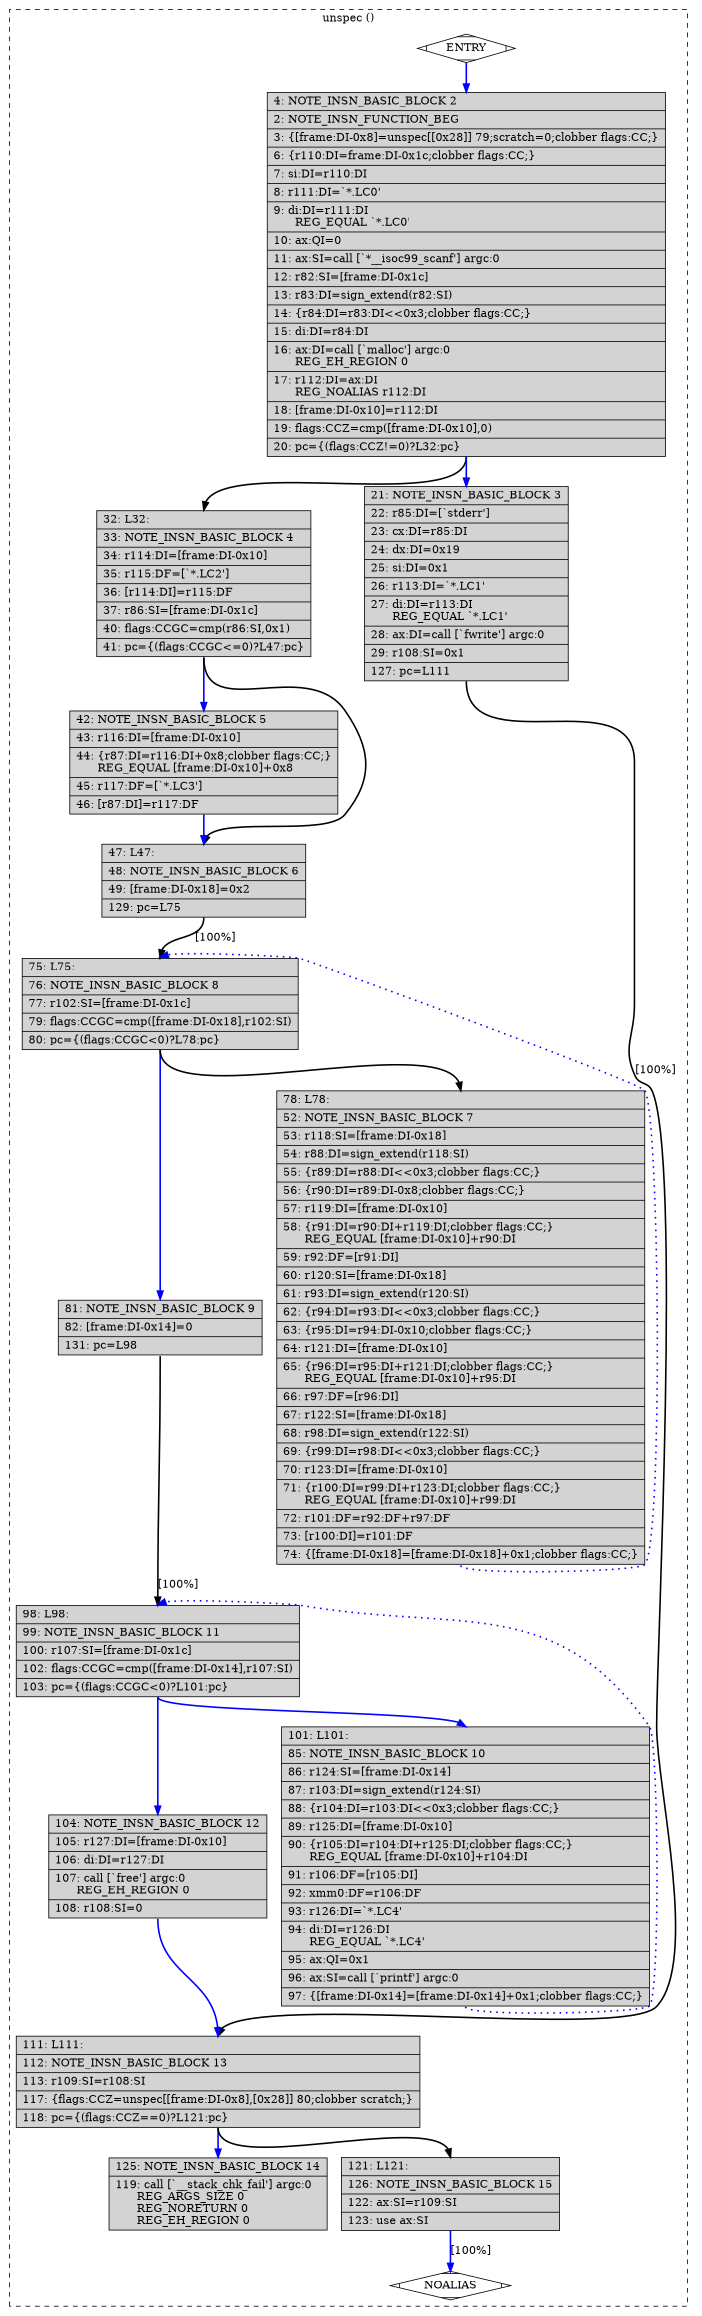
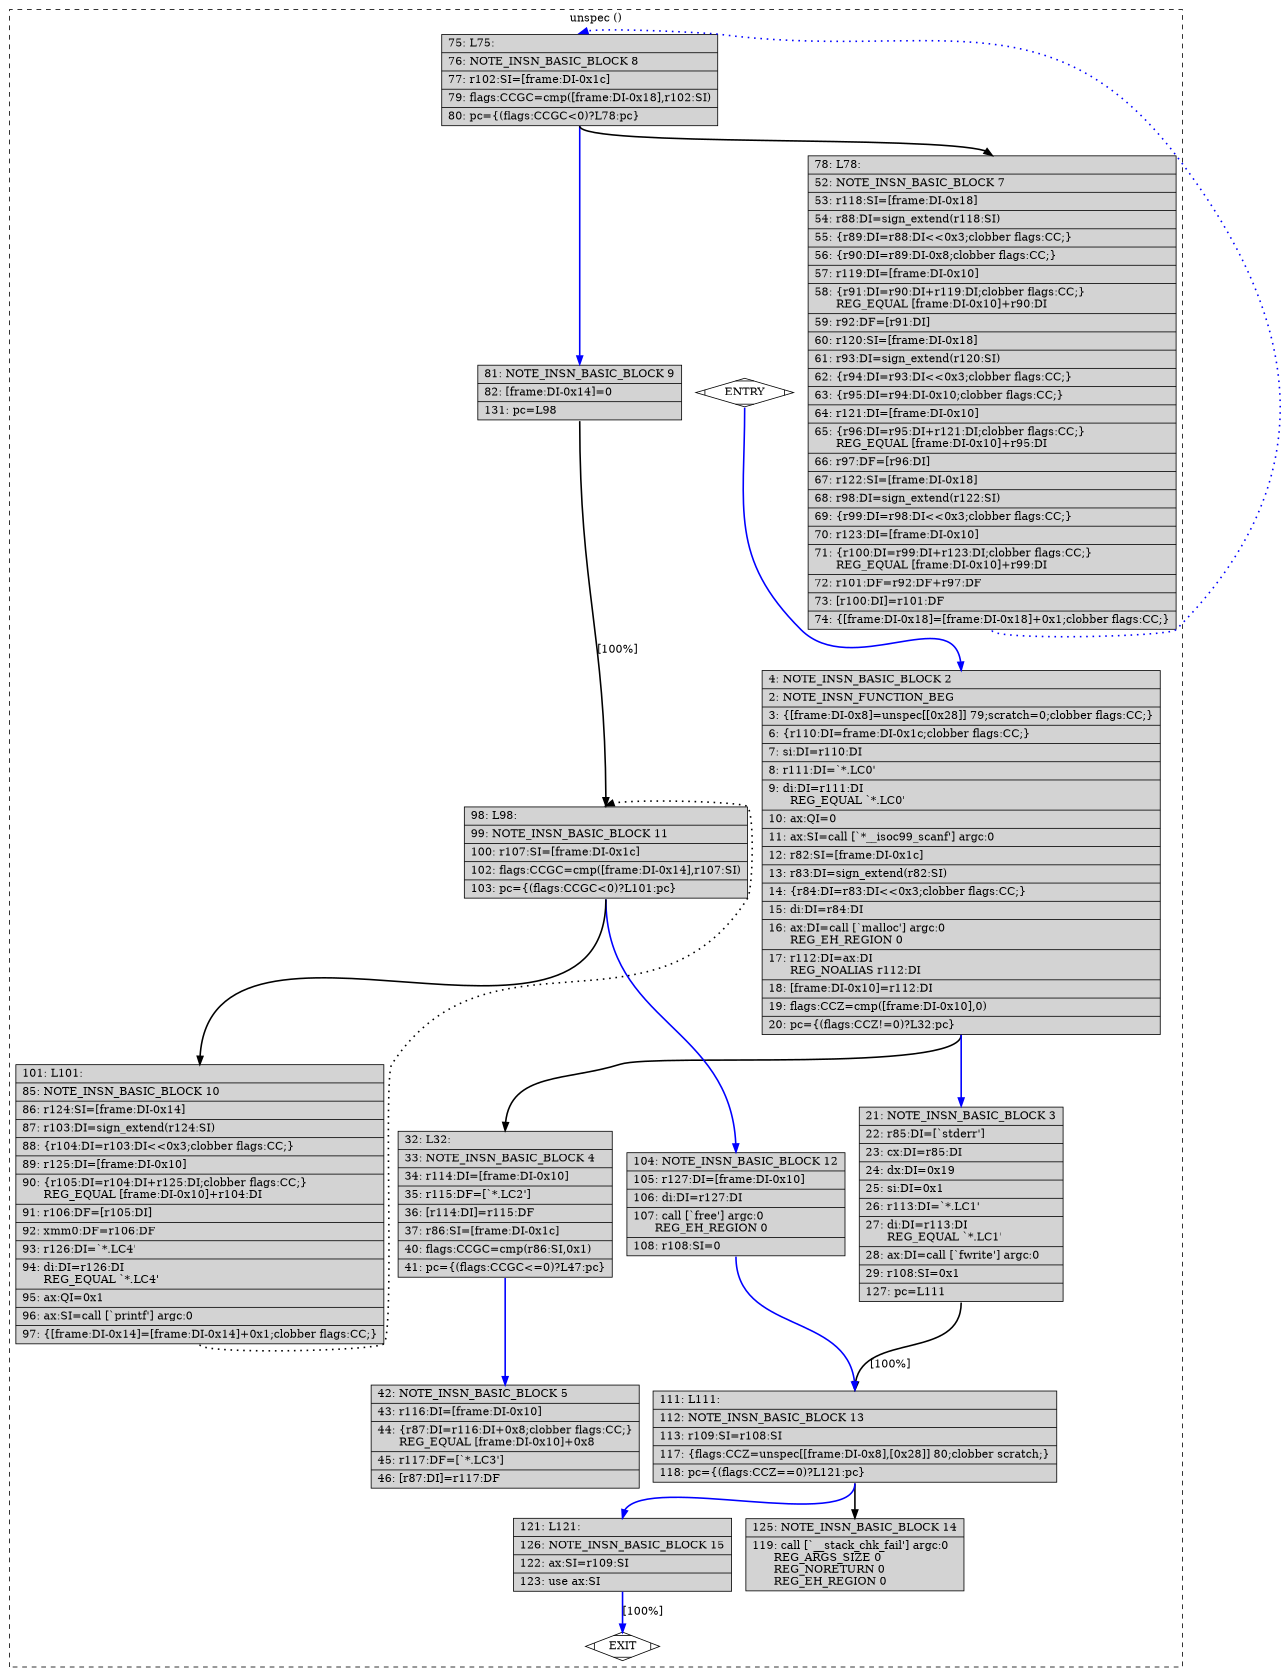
(204, 881) -> none
(632, 1705) -> (455, 1008)
(308, 1712) -> (407, 982)
(218, 2138) -> (855, 1497)
(331, 2143) -> (743, 1501)
(450, 2286) -> (623, 1646)
